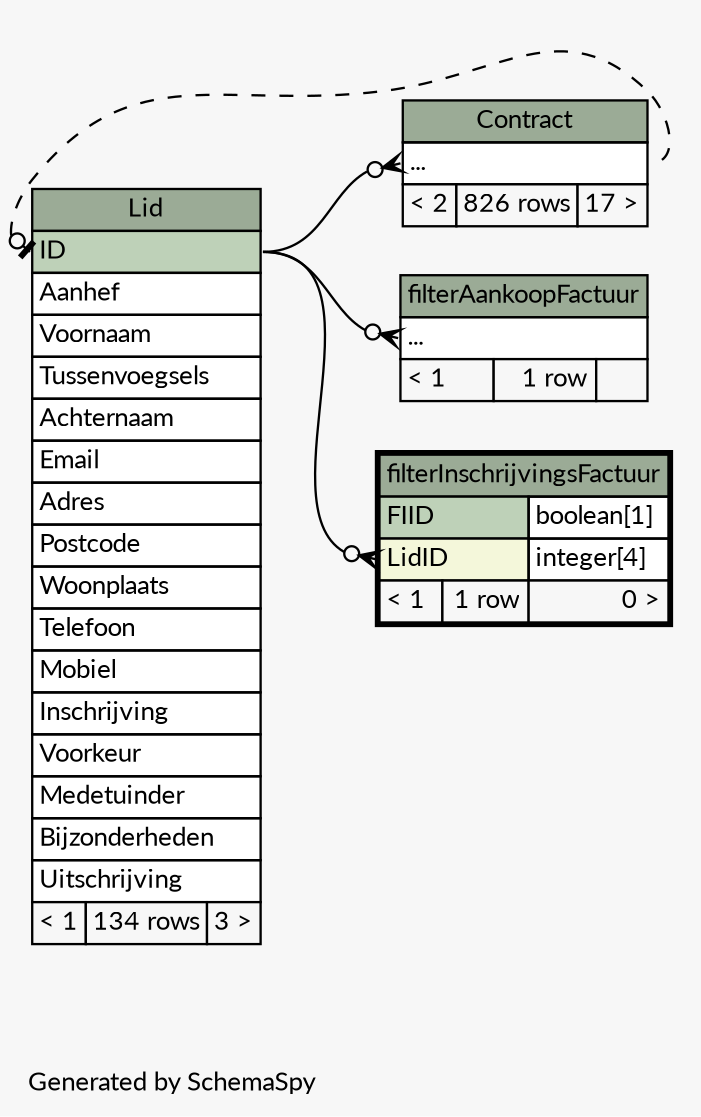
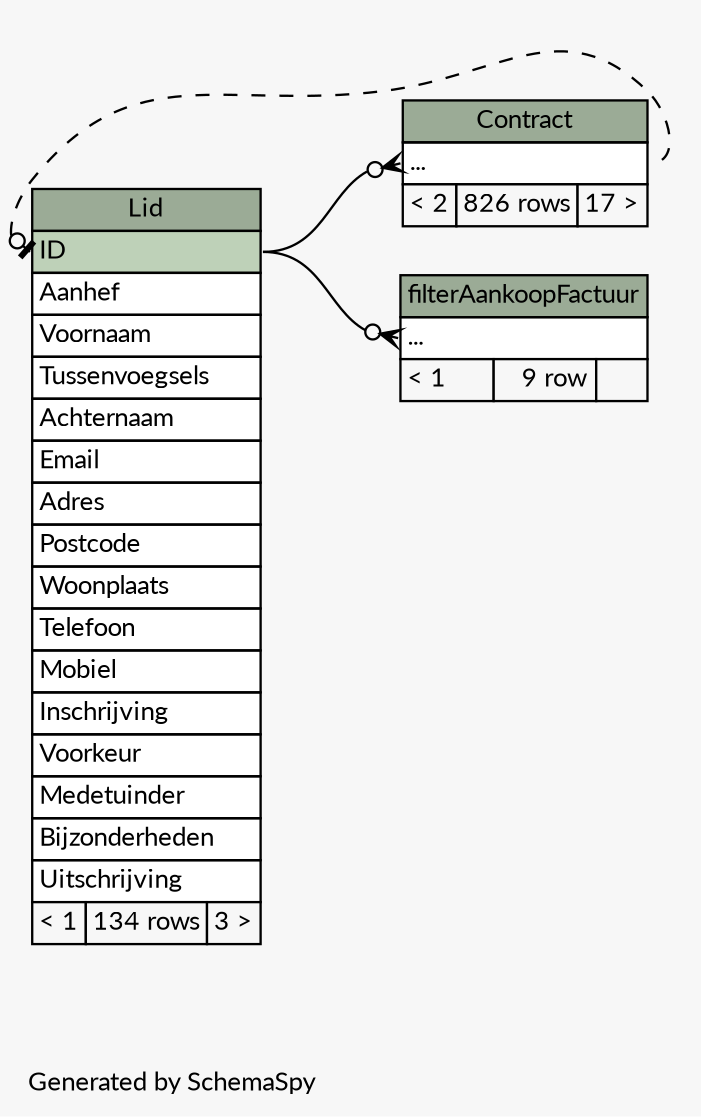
(555, 379) -> (555, 379)
(524, 539) -> none
